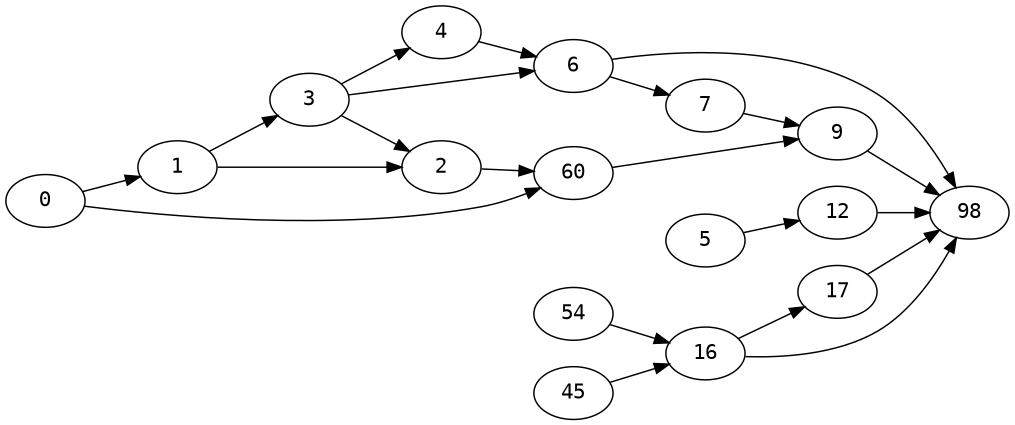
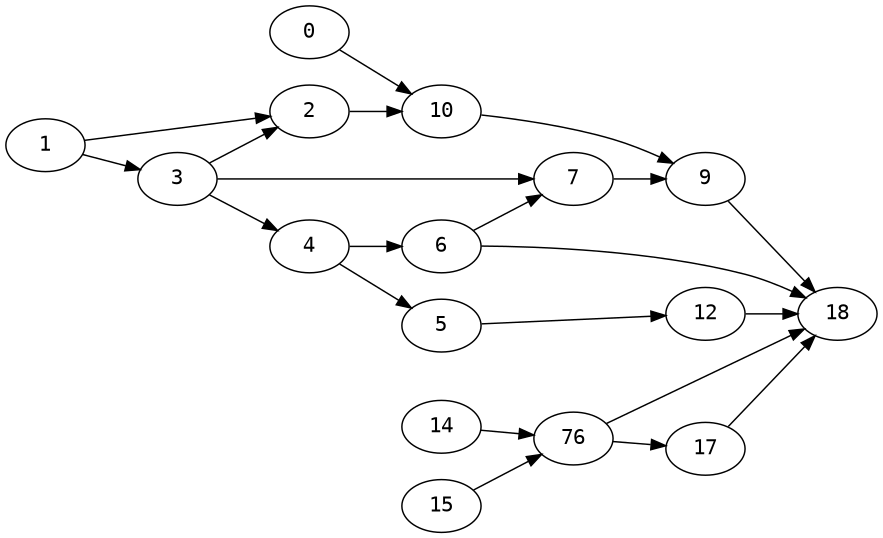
(434, 84) -> (368, 179)
(573, 173) -> (441, 111)
(104, 186) -> none
(969, 213) -> (837, 314)
none -> (369, 282)
(573, 314) -> (441, 427)
(705, 353) -> (573, 439)
(573, 393) -> (441, 506)
